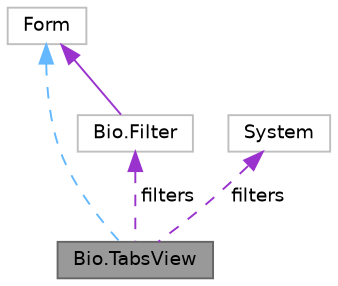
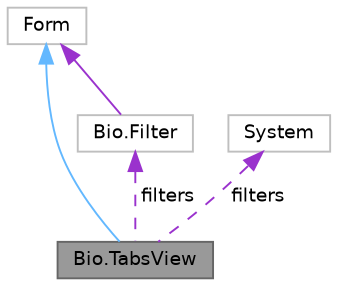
(64, 160) -> (64, 160)
